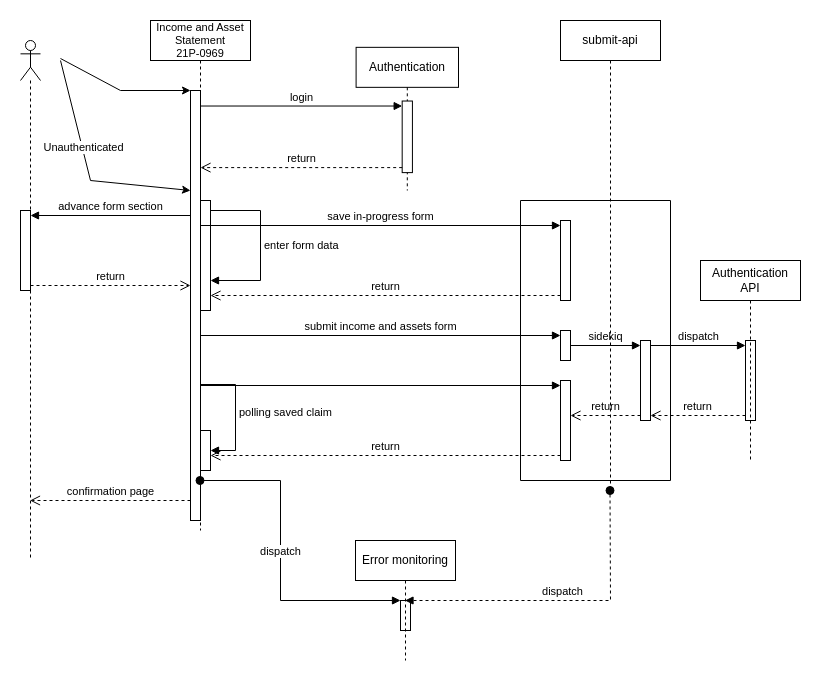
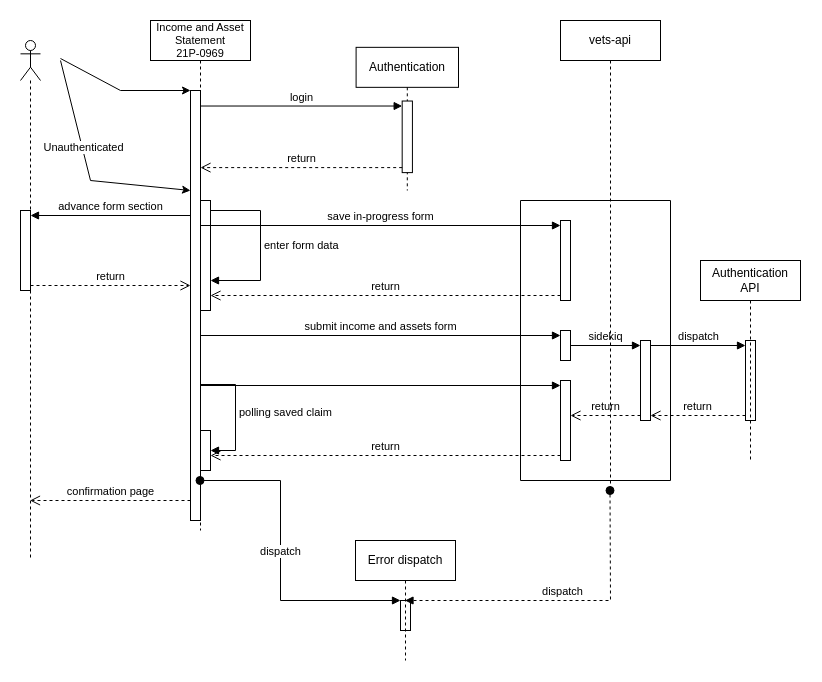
(611, 41) -> (611, 41)
(406, 561) -> (406, 561)
